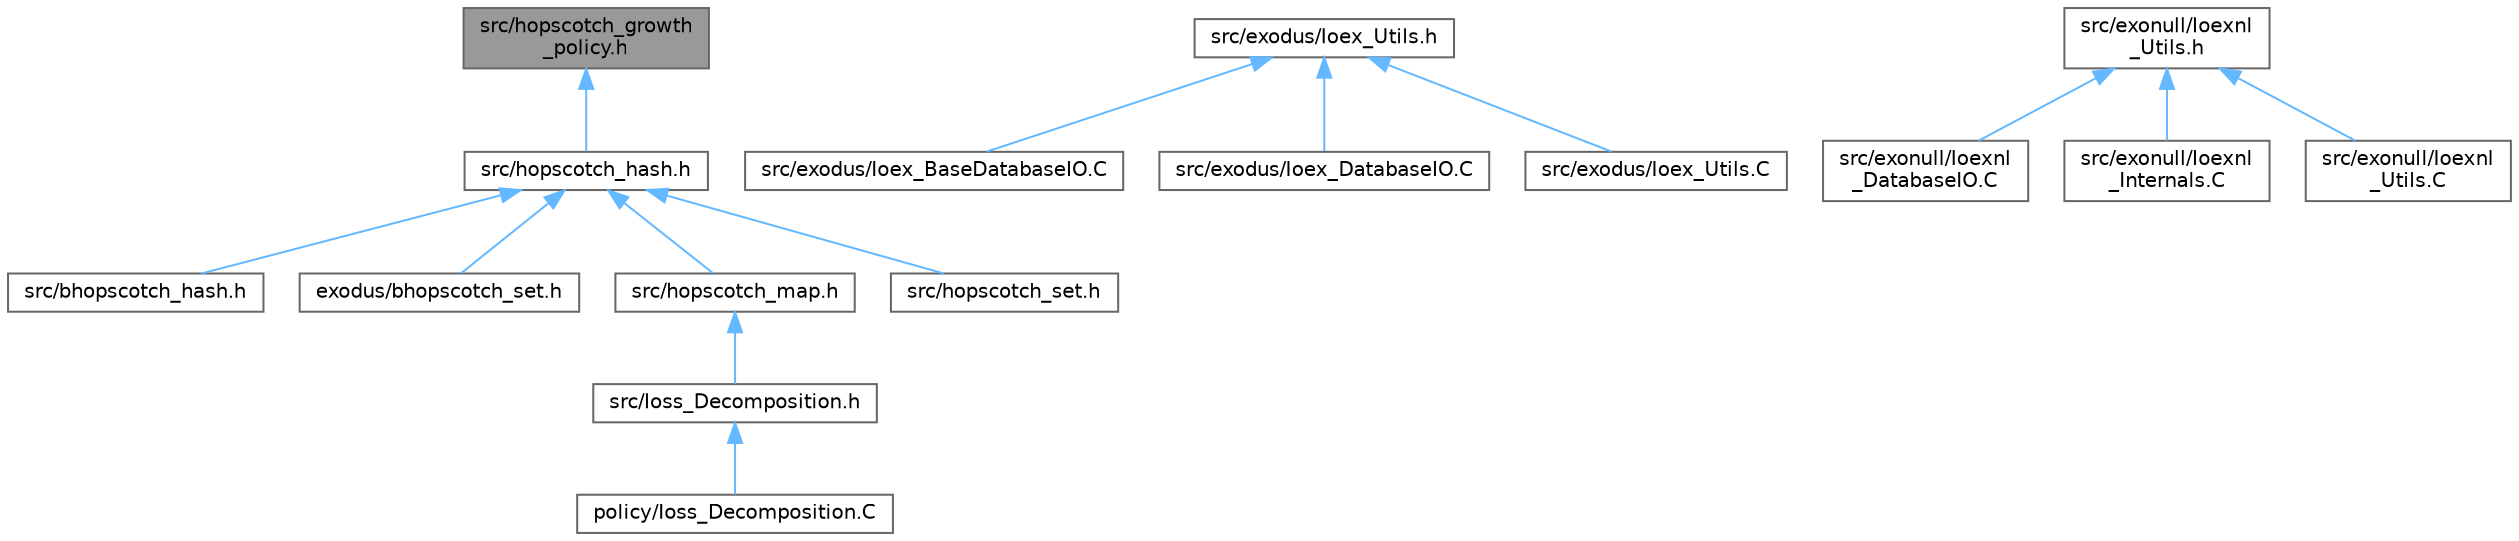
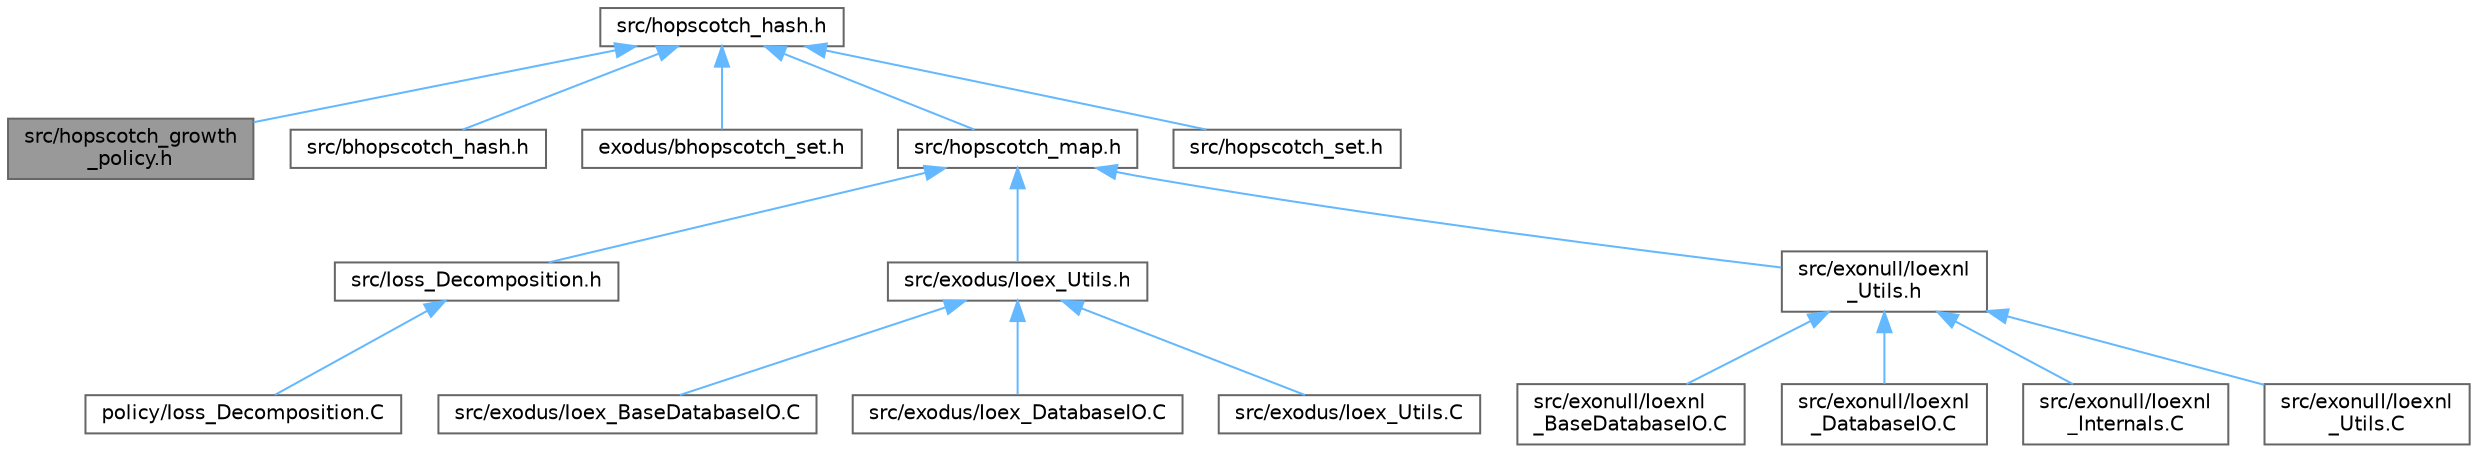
(586, 120) -> (435, 86)
none -> (1448, 224)
none -> (1018, 225)
none -> (1631, 414)
